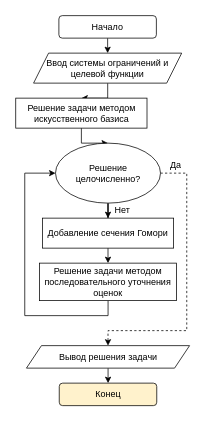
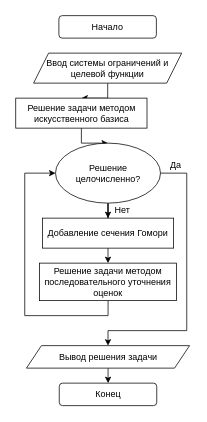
(108, 43) -> none
(187, 282) -> (187, 282)
(108, 394) -> (108, 394)
